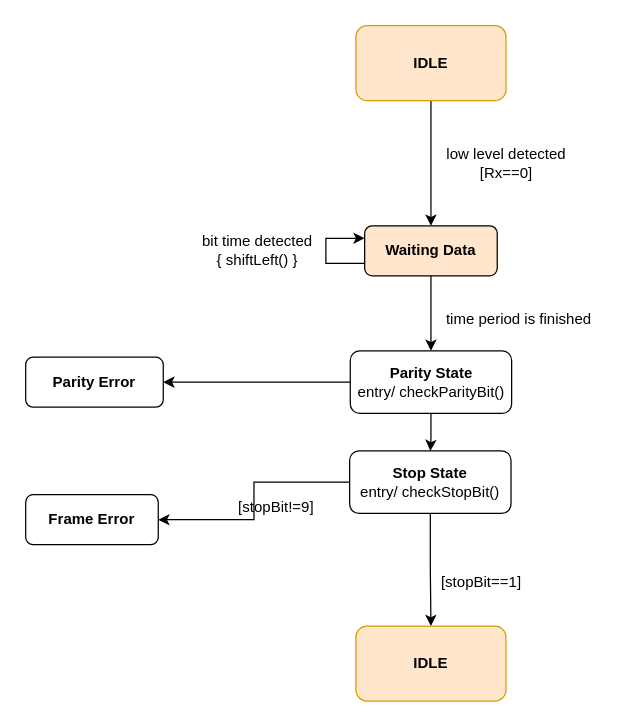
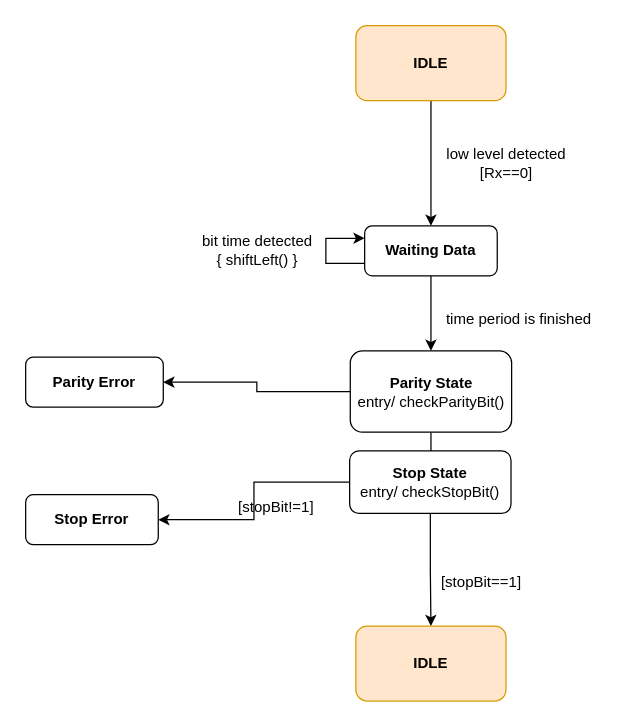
(431, 251) -> (431, 251)
(431, 382) -> (431, 391)
(276, 507) -> (276, 507)
(92, 519) -> (92, 519)
